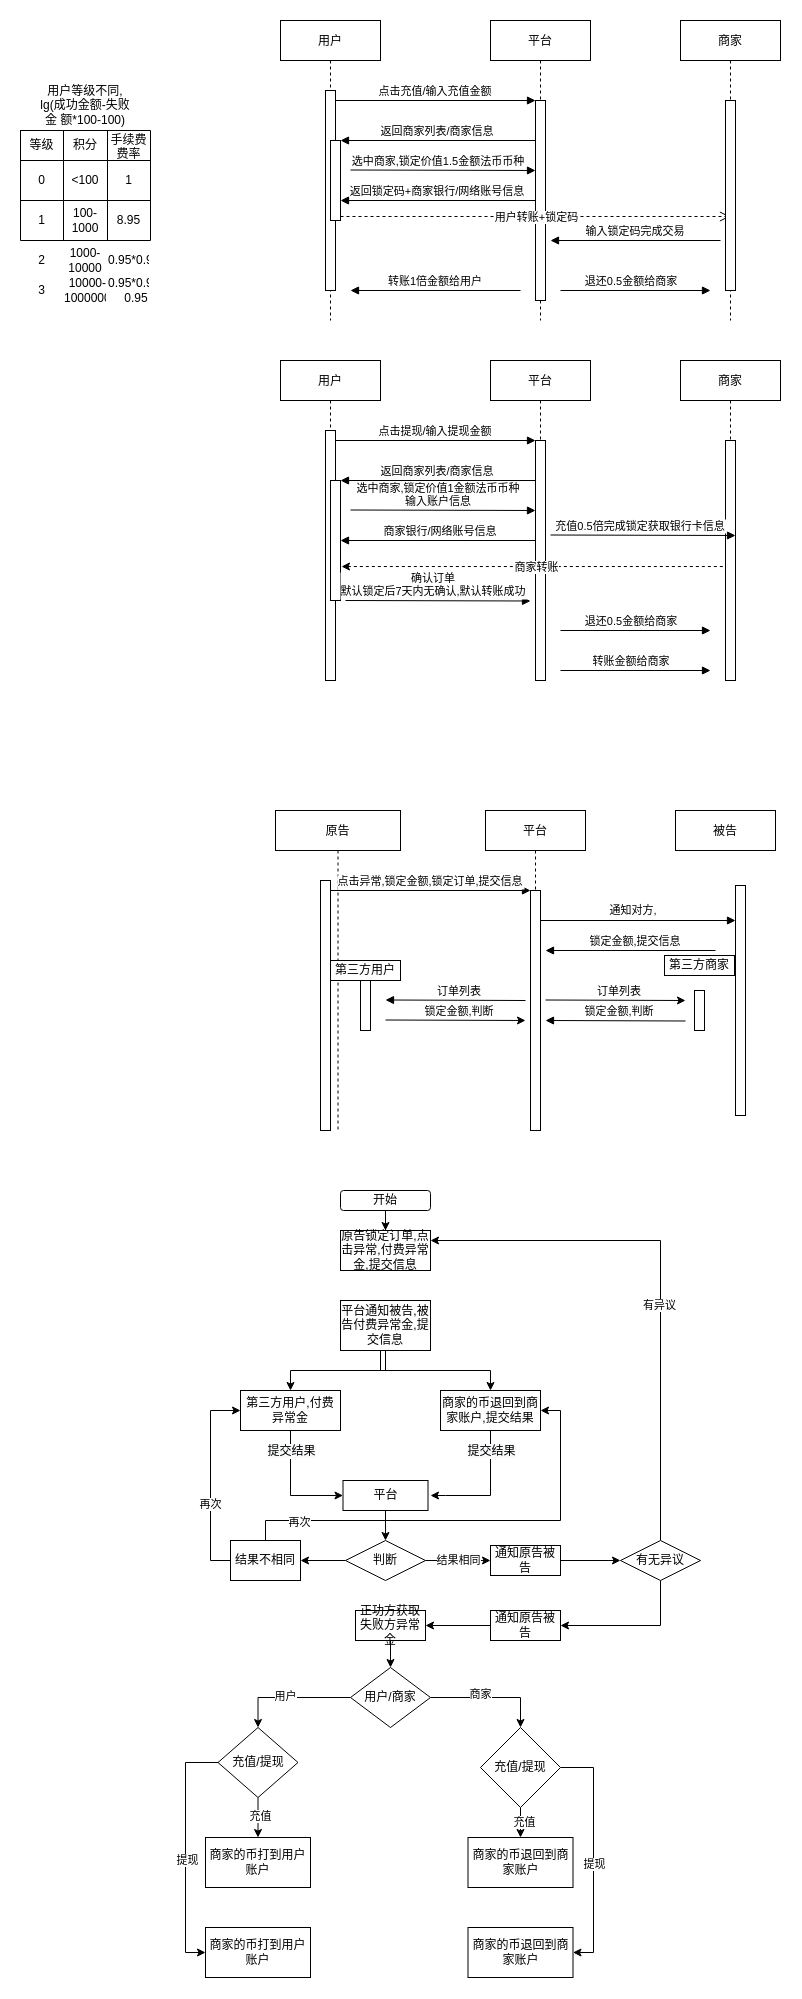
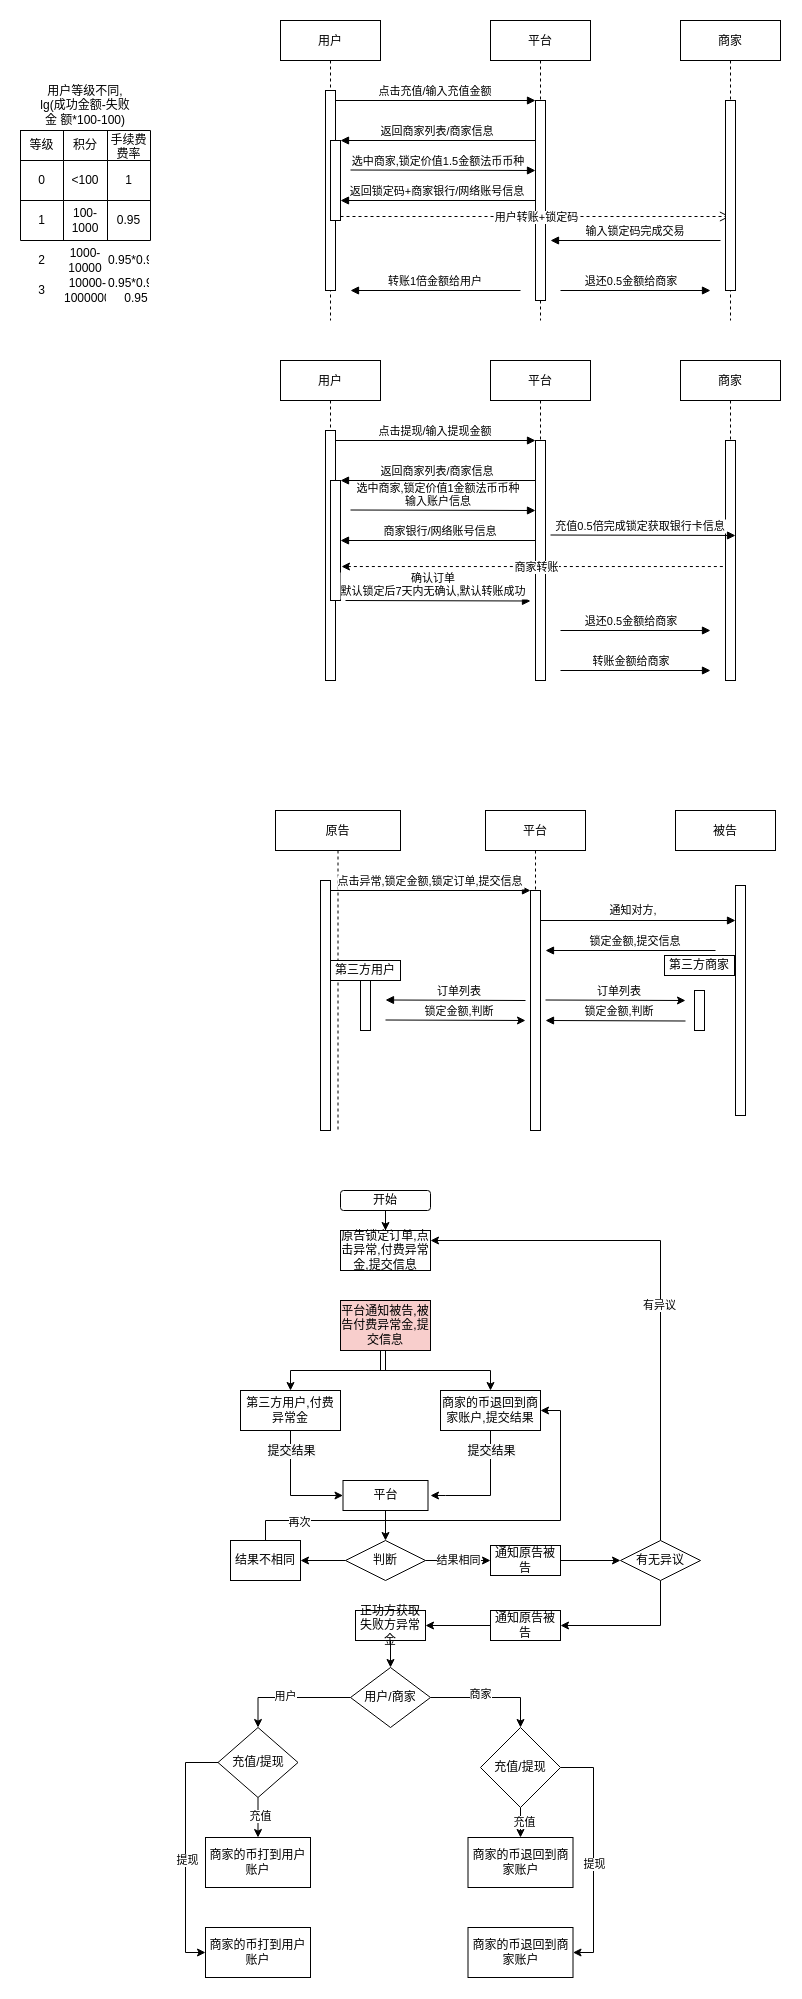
(129, 221) -> (129, 221)
(386, 1326) -> (386, 1326)
(211, 1485) -> none
